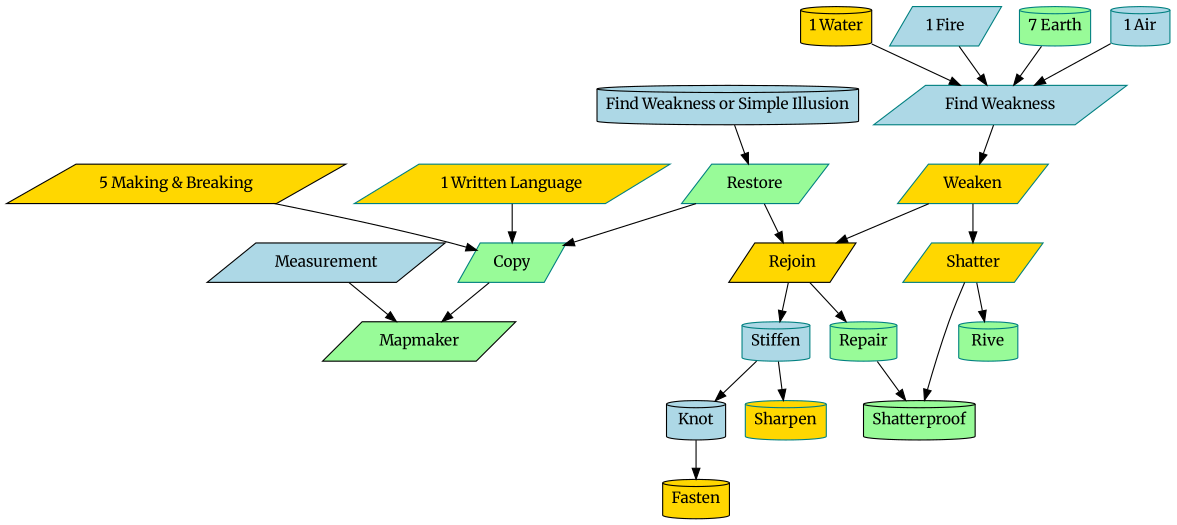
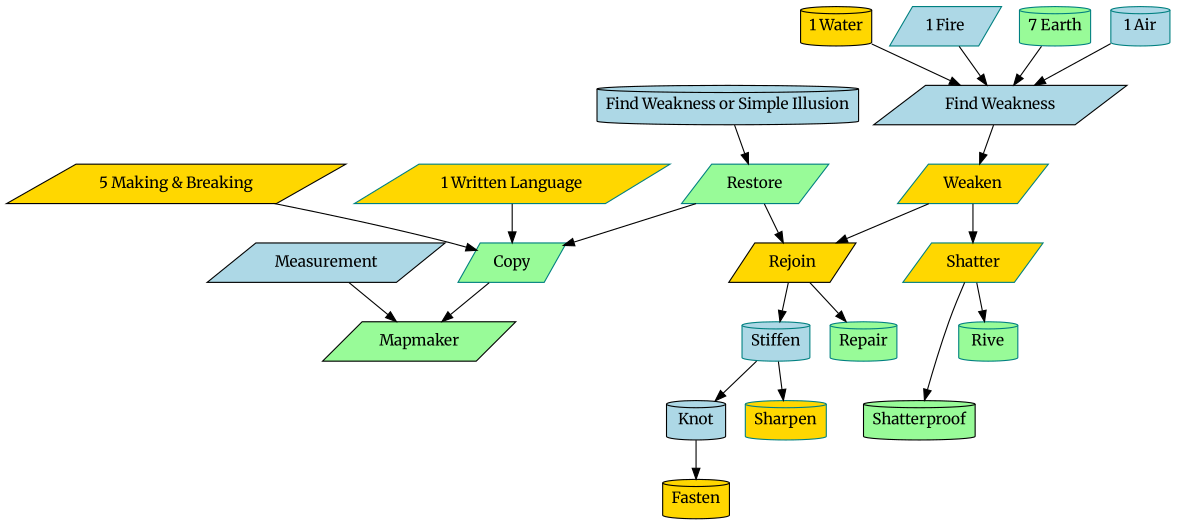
(1000, 105) -> (1000, 105)
(888, 376) -> none
